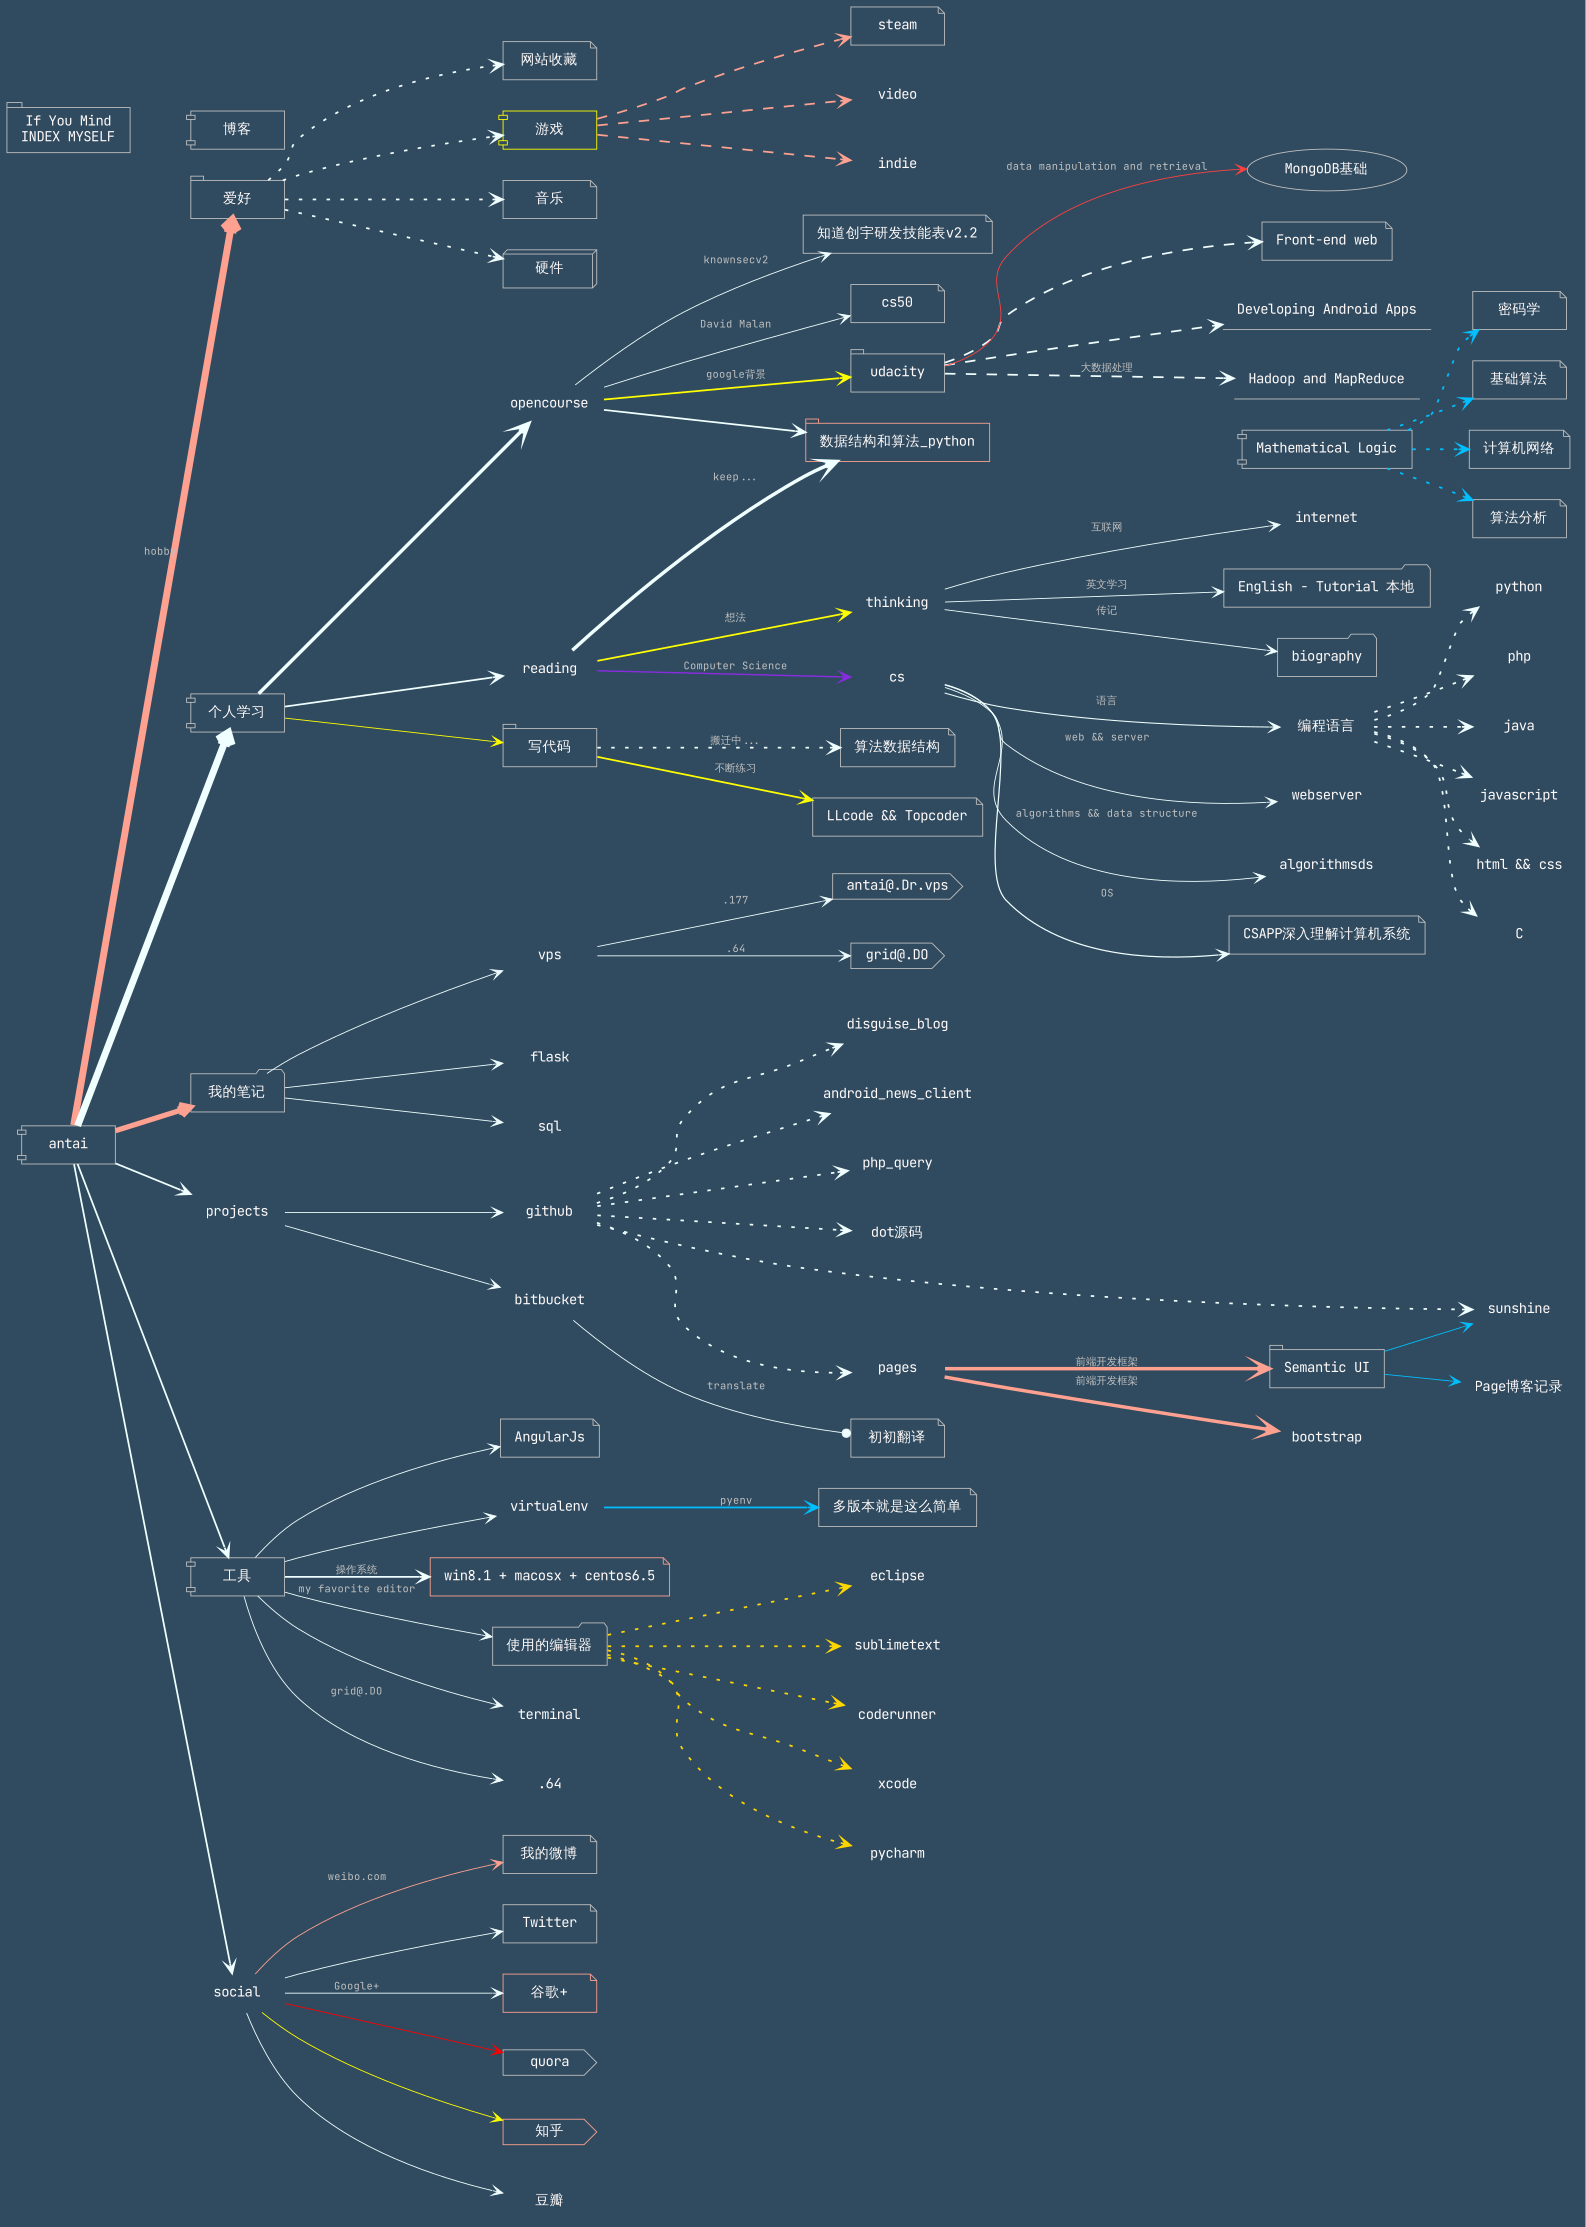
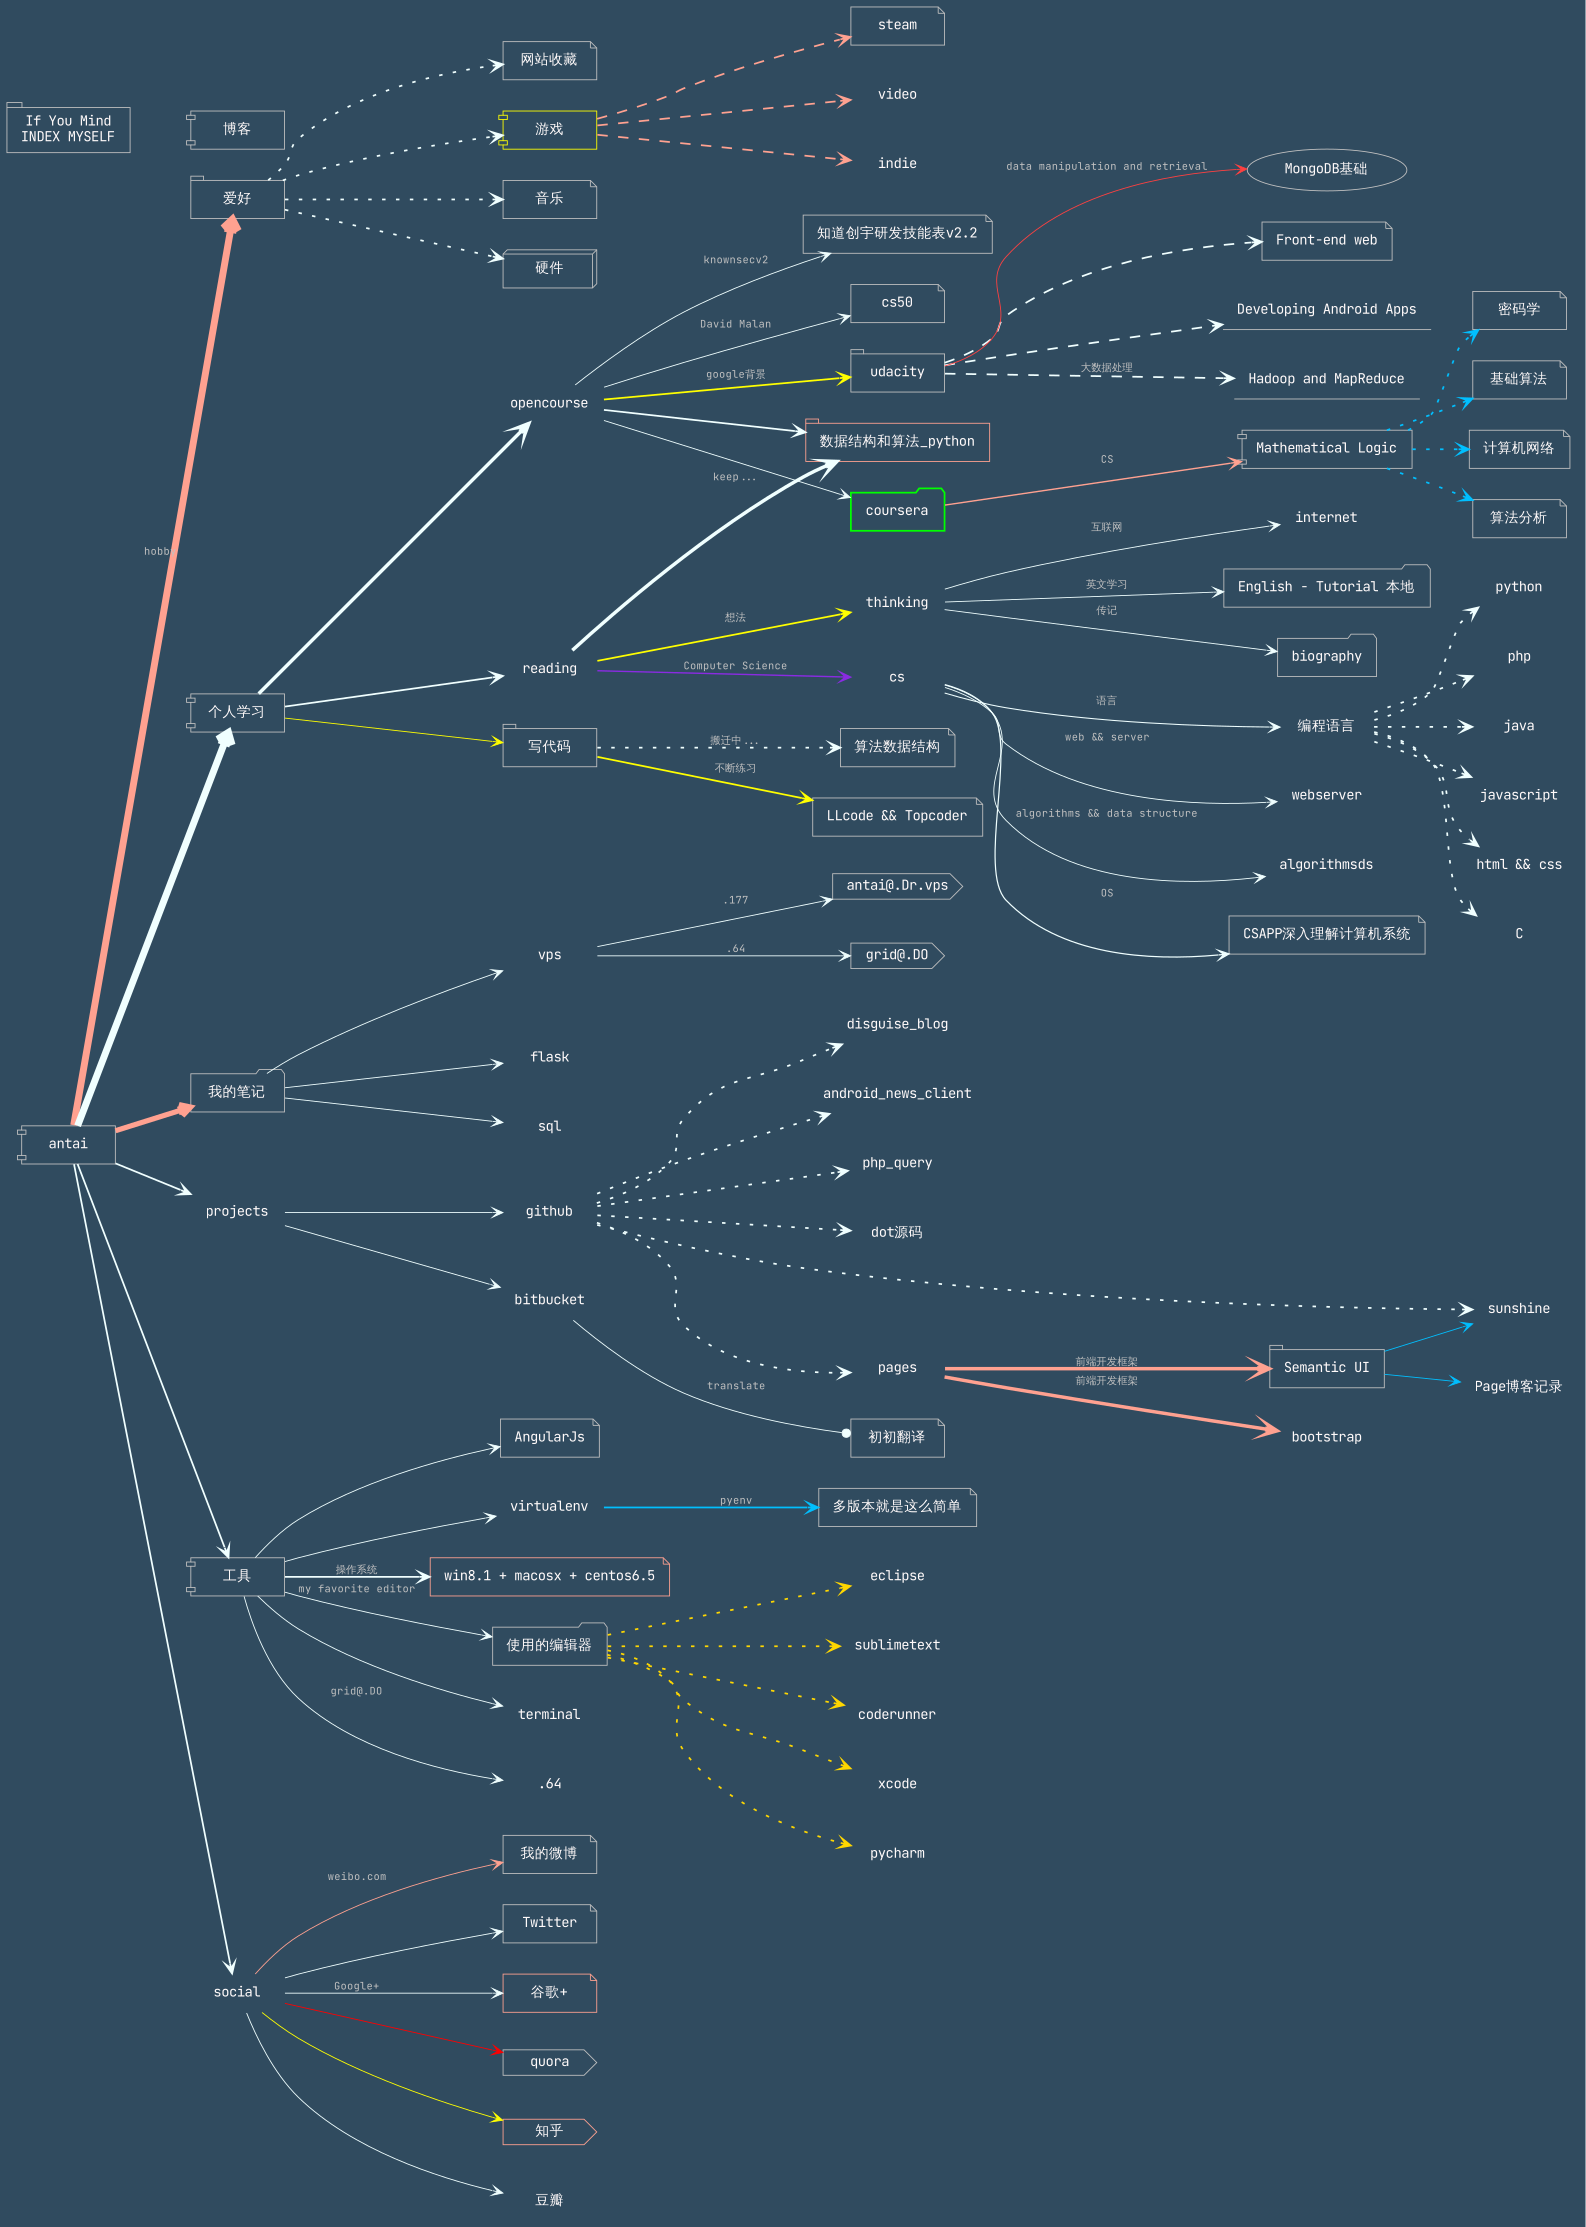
none -> (898, 512)
